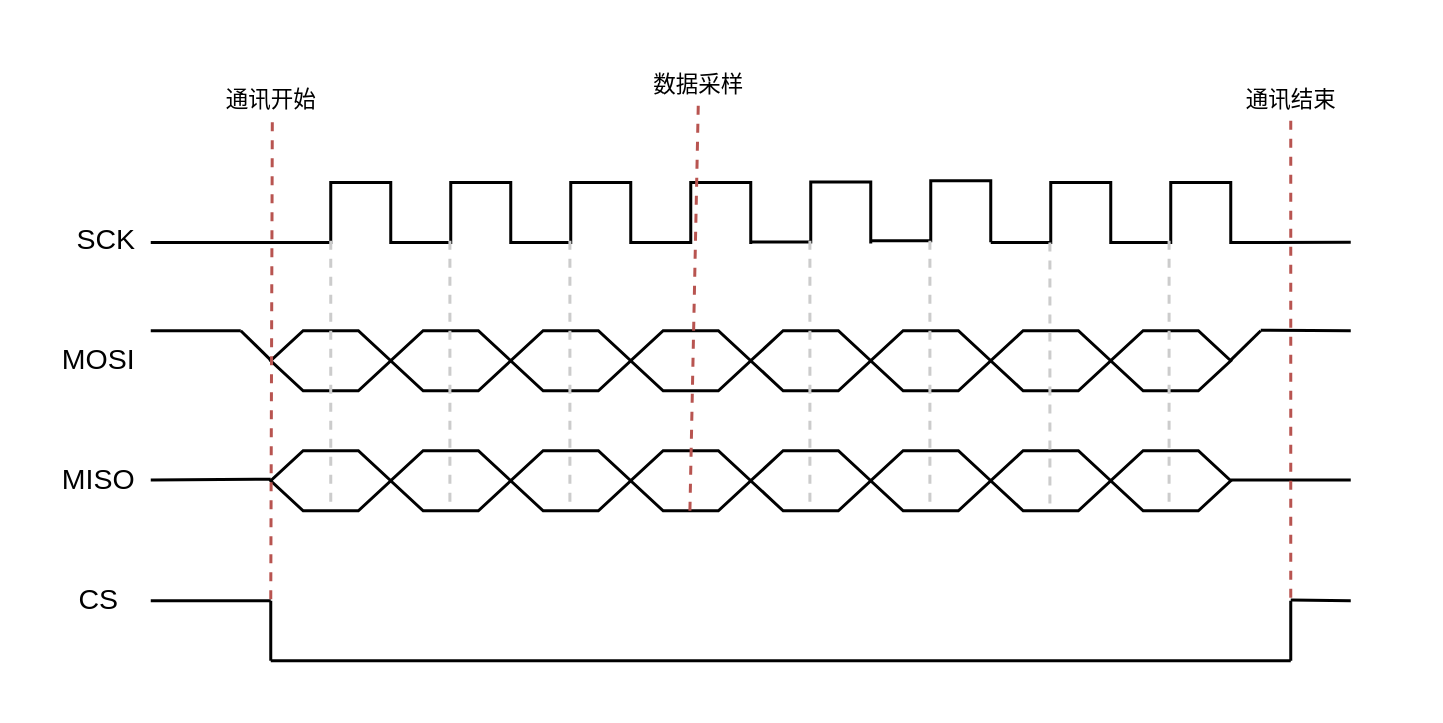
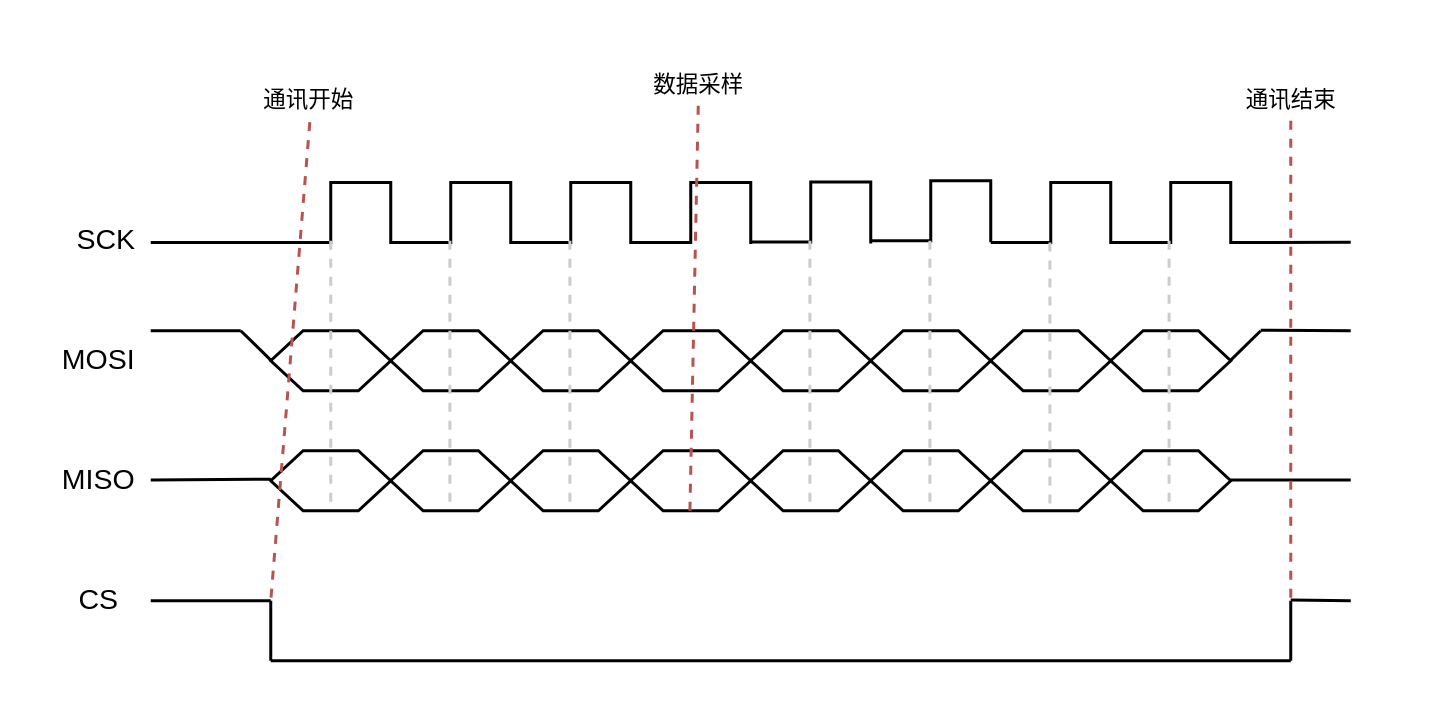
(271, 98) -> (308, 98)
